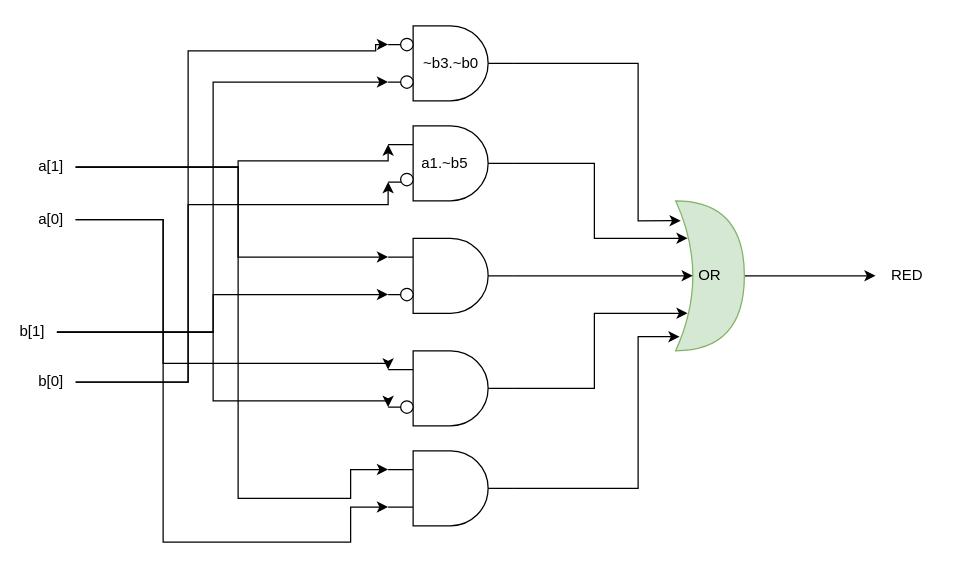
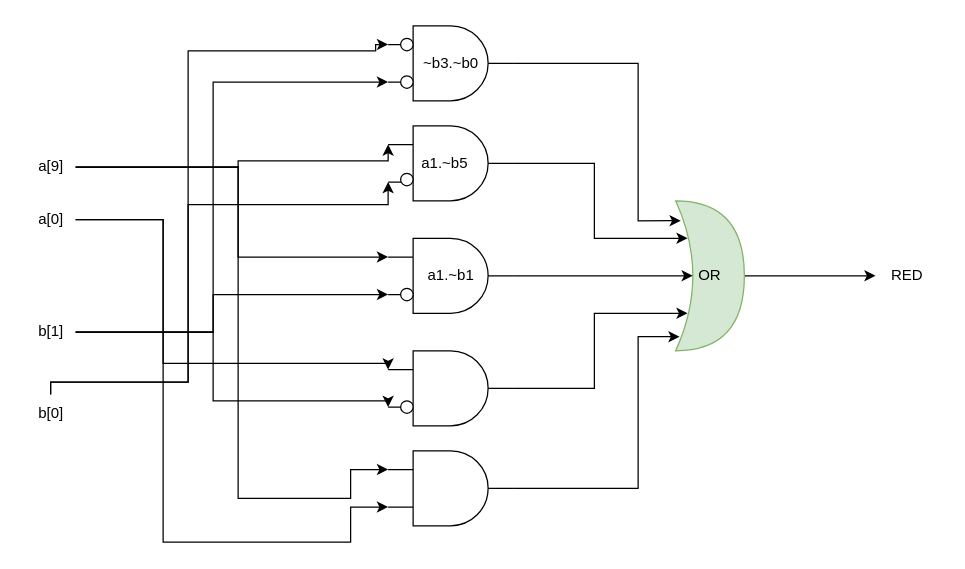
(51, 167) -> (51, 167)
none -> (451, 276)
(32, 332) -> (51, 332)
(51, 382) -> (51, 413)
